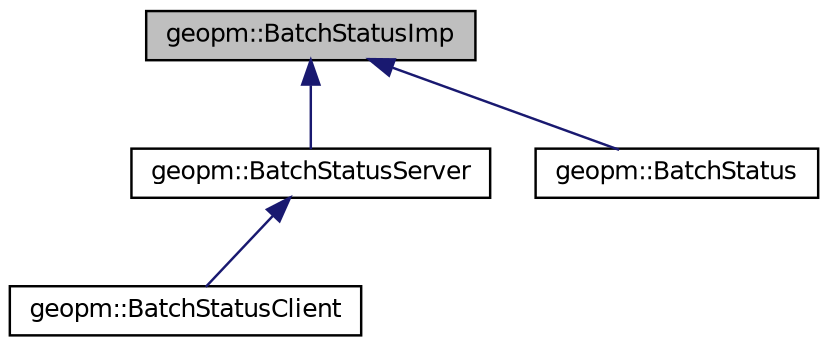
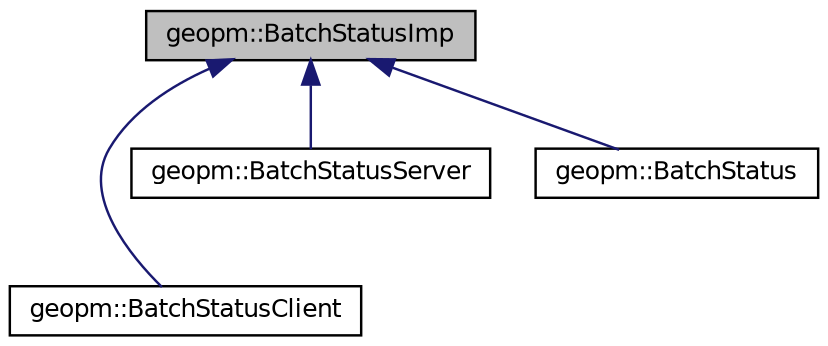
(239, 251) -> (104, 162)
